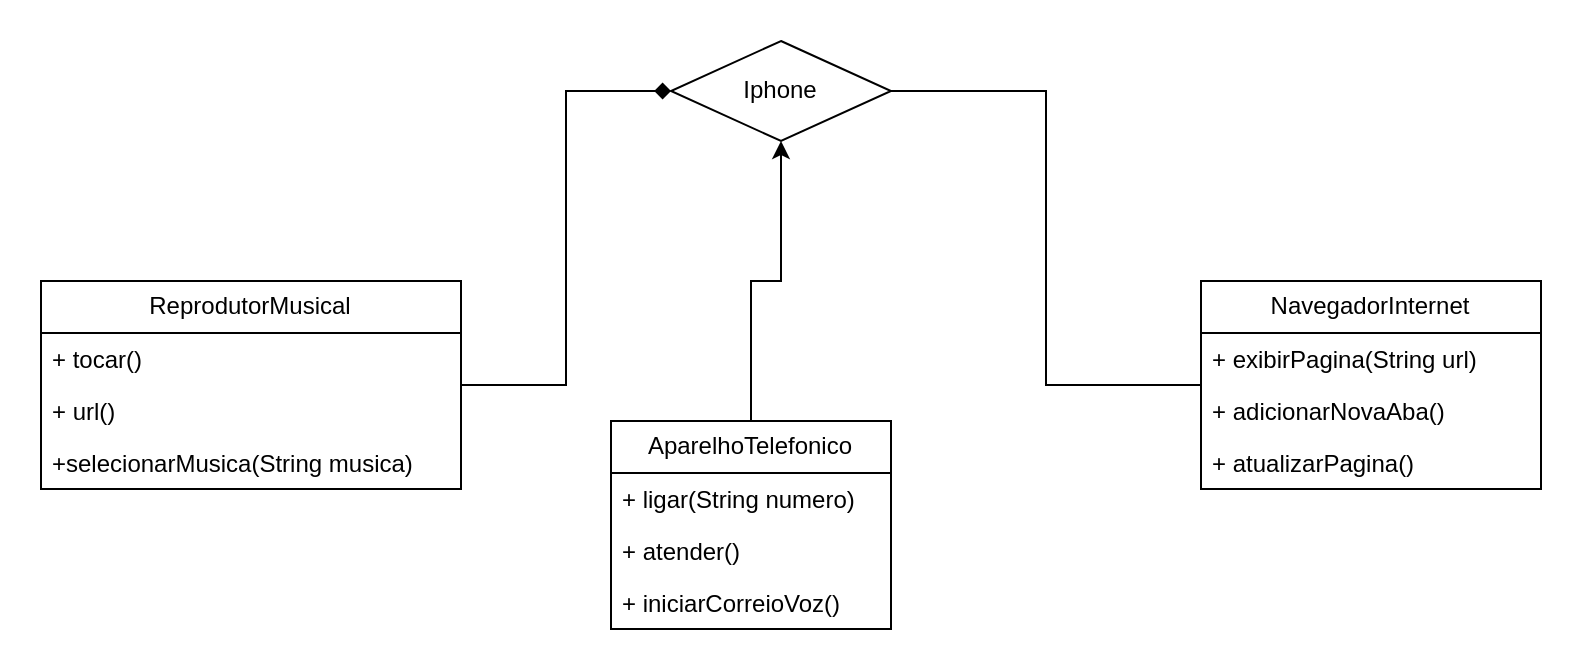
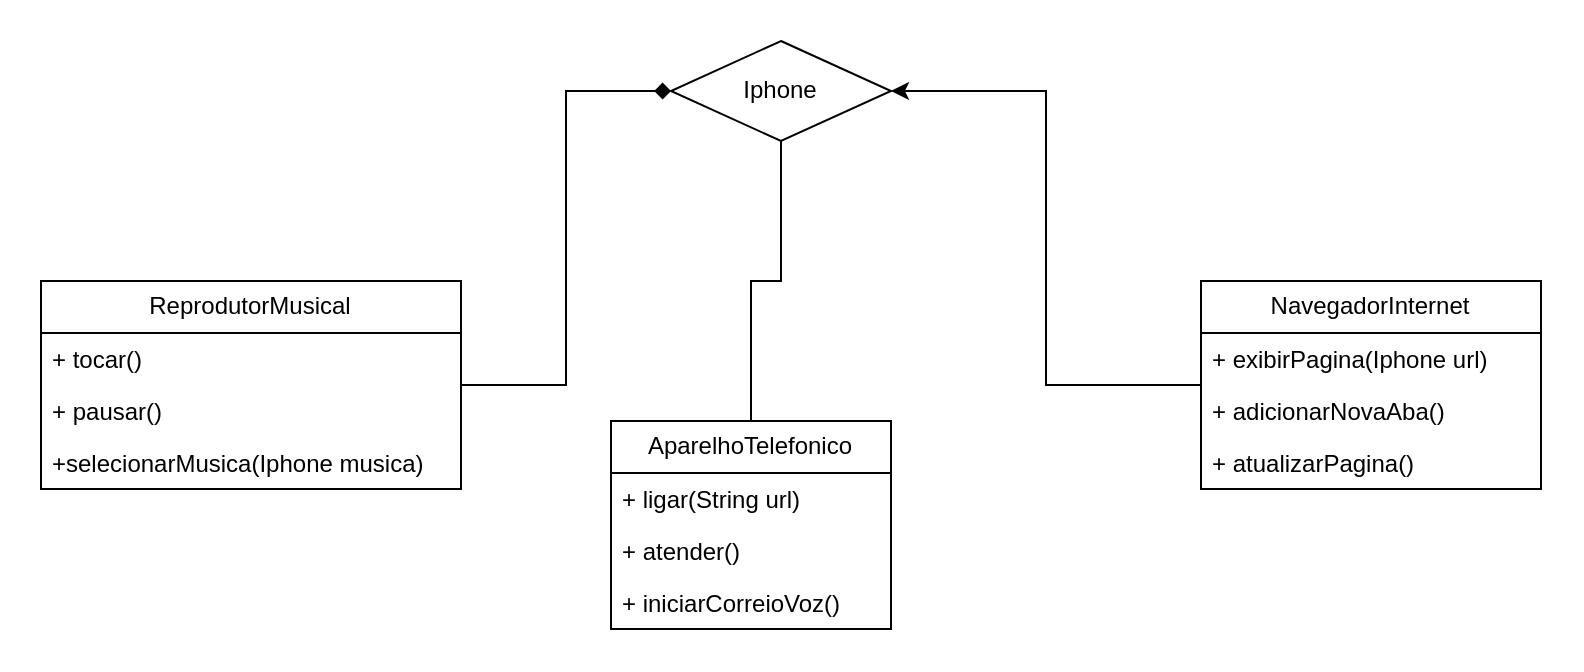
(900, 91) -> (906, 91)
(781, 156) -> (781, 150)
(1366, 361) -> (1369, 361)
(94, 413) -> (117, 413)
(249, 465) -> (252, 465)
(753, 516) -> (732, 501)
